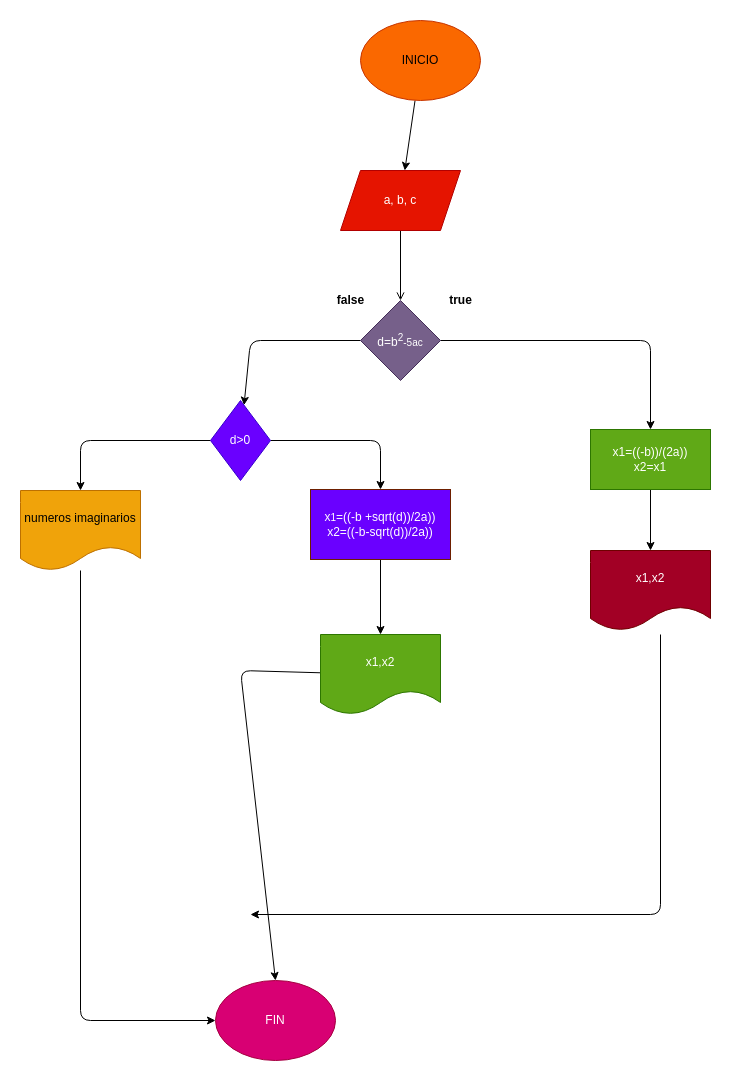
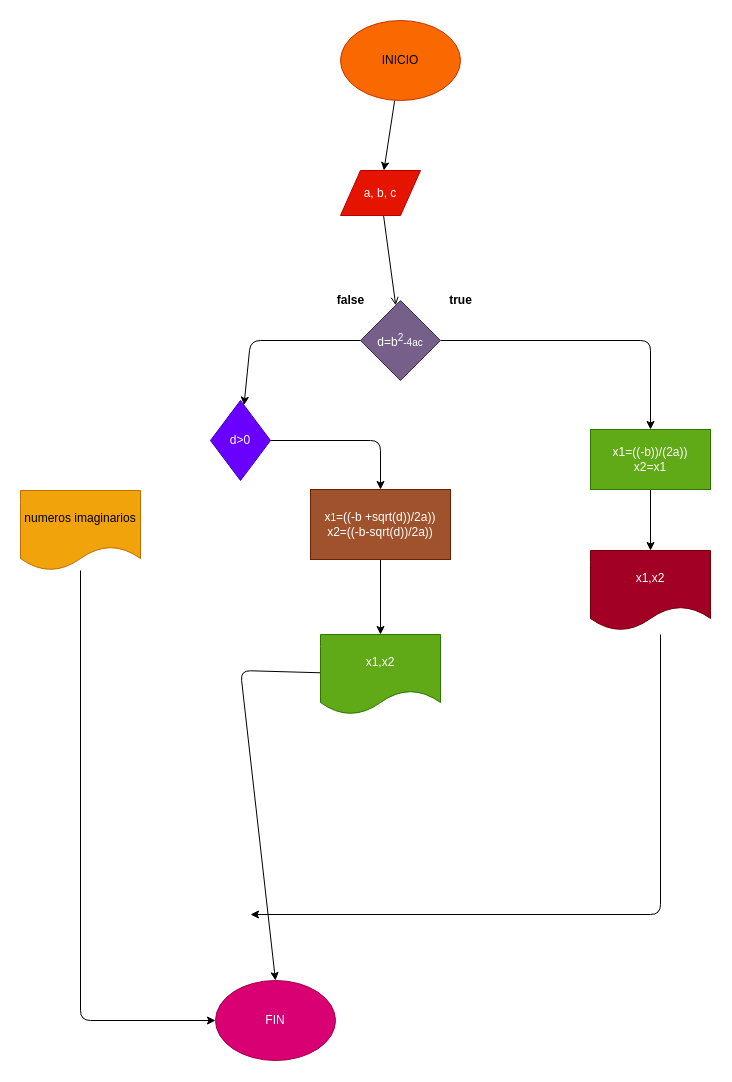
(421, 61) -> (401, 61)
(401, 201) -> (381, 193)
(401, 341) -> (401, 341)
(130, 441) -> none
(381, 525) -> (381, 525)
